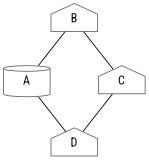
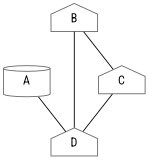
(52, 49) -> (74, 80)
